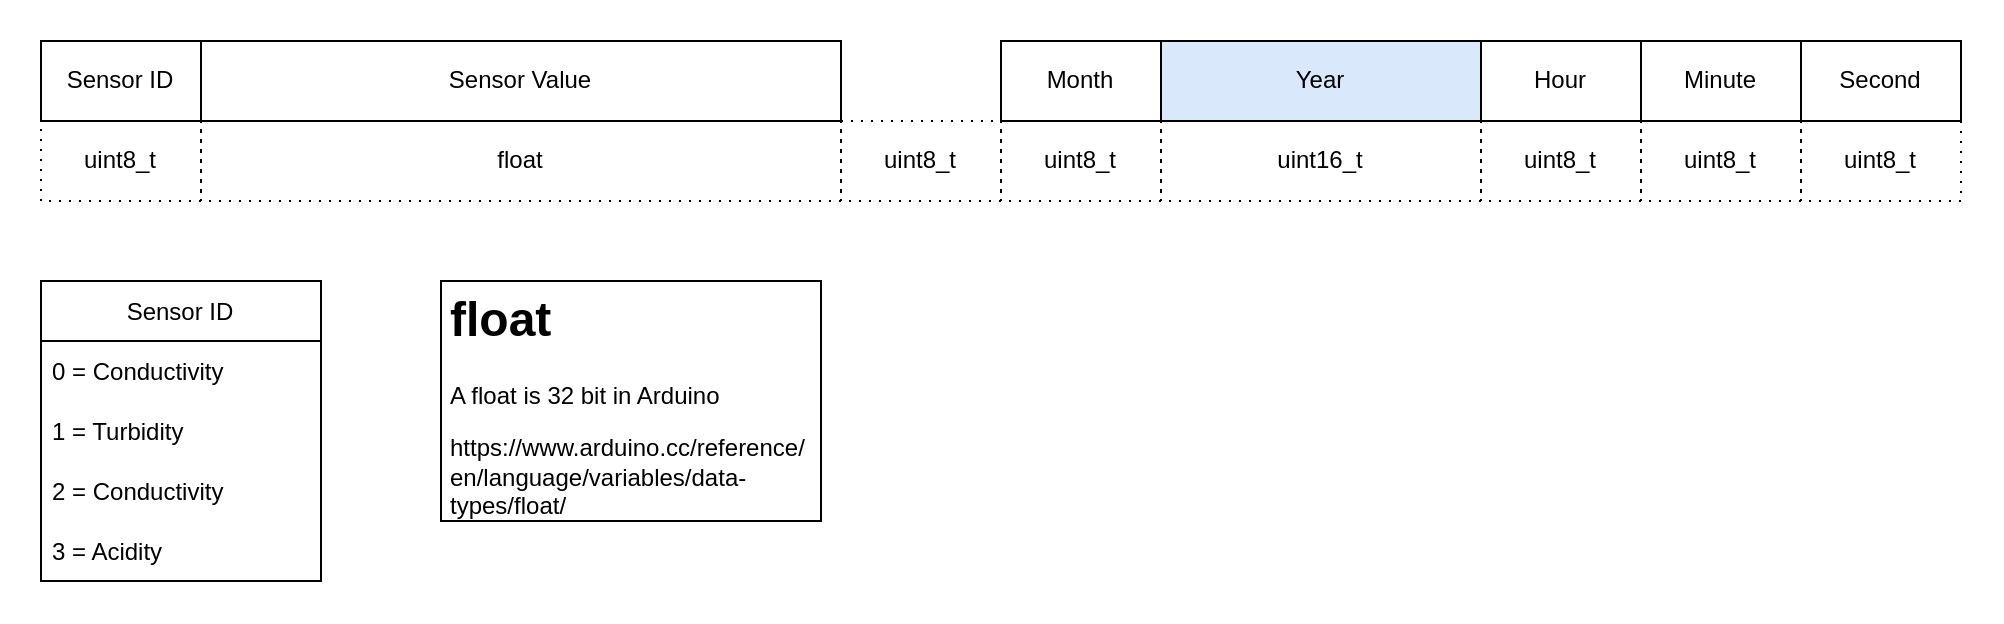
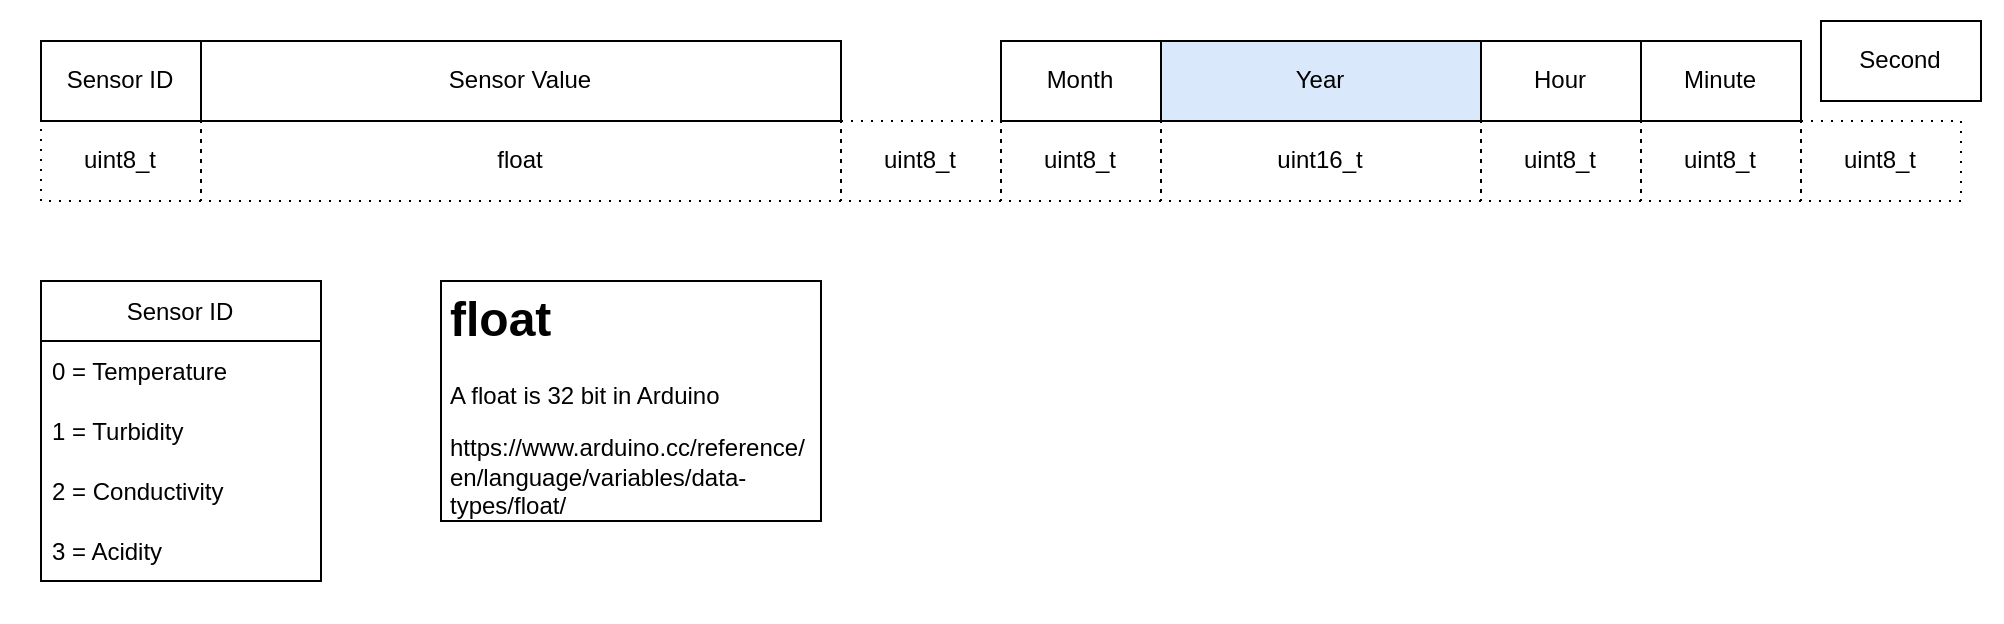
(1881, 81) -> (1901, 61)
(147, 372) -> (147, 372)
